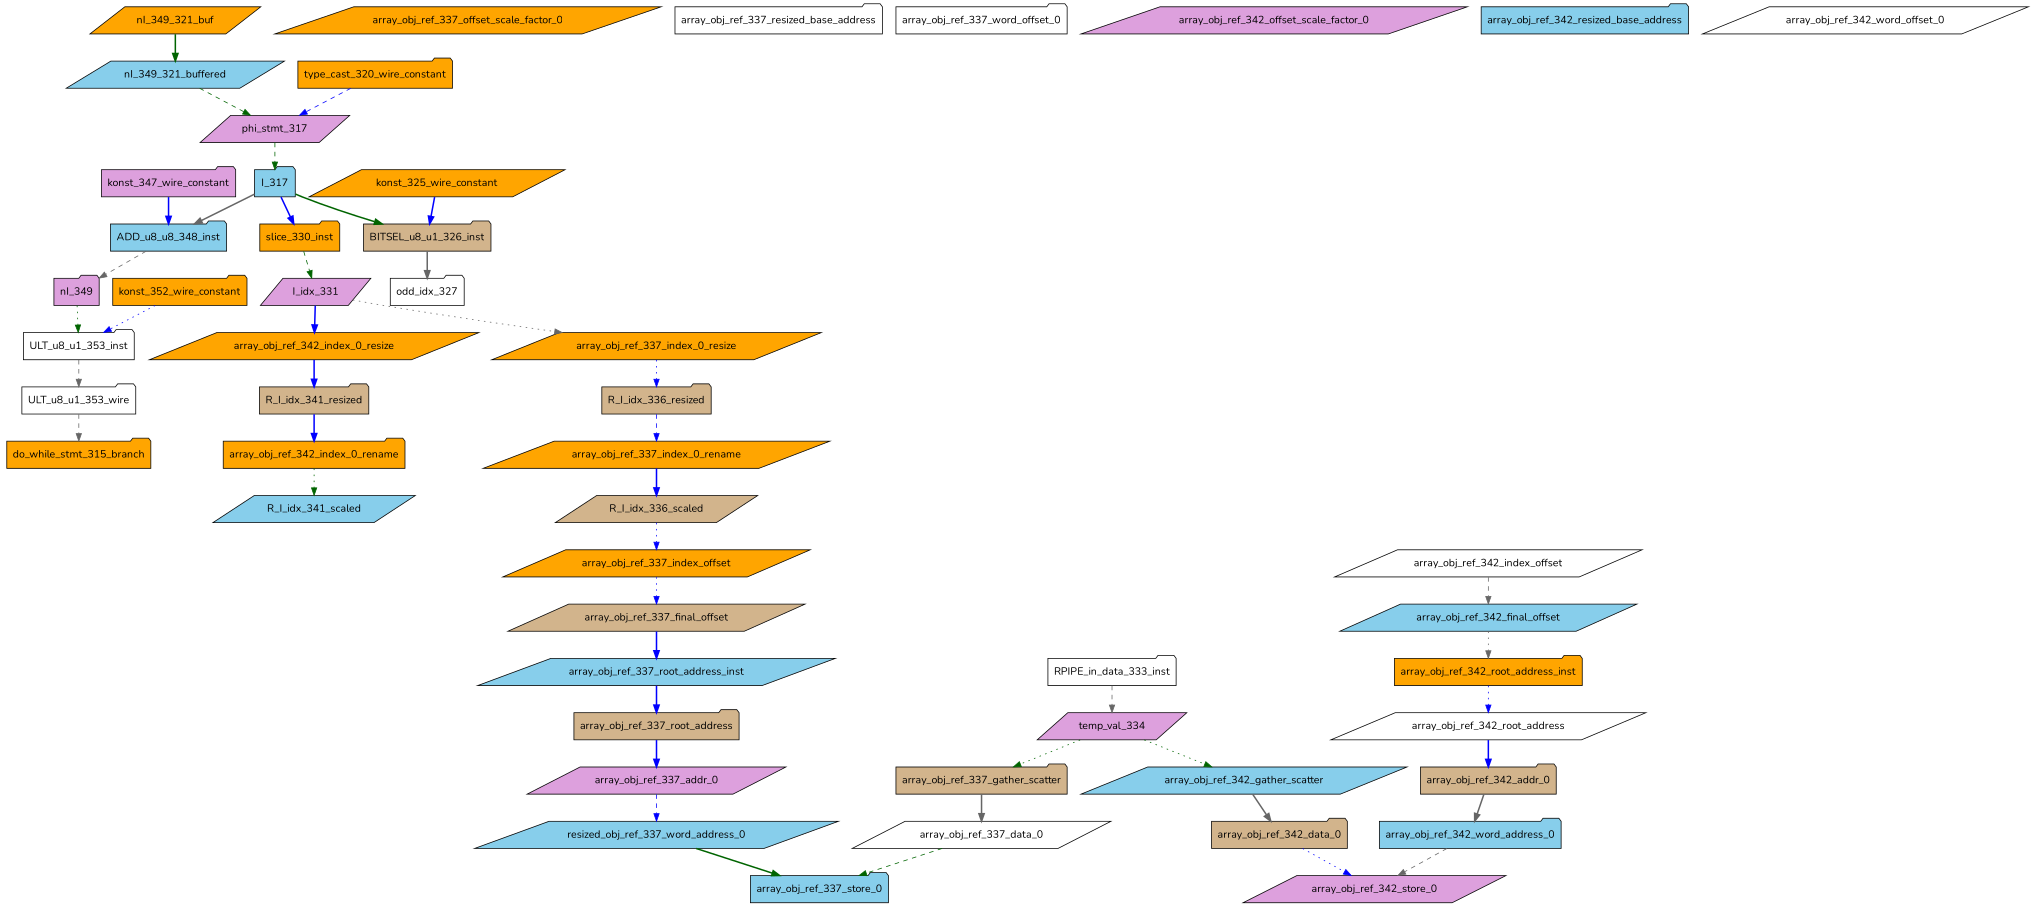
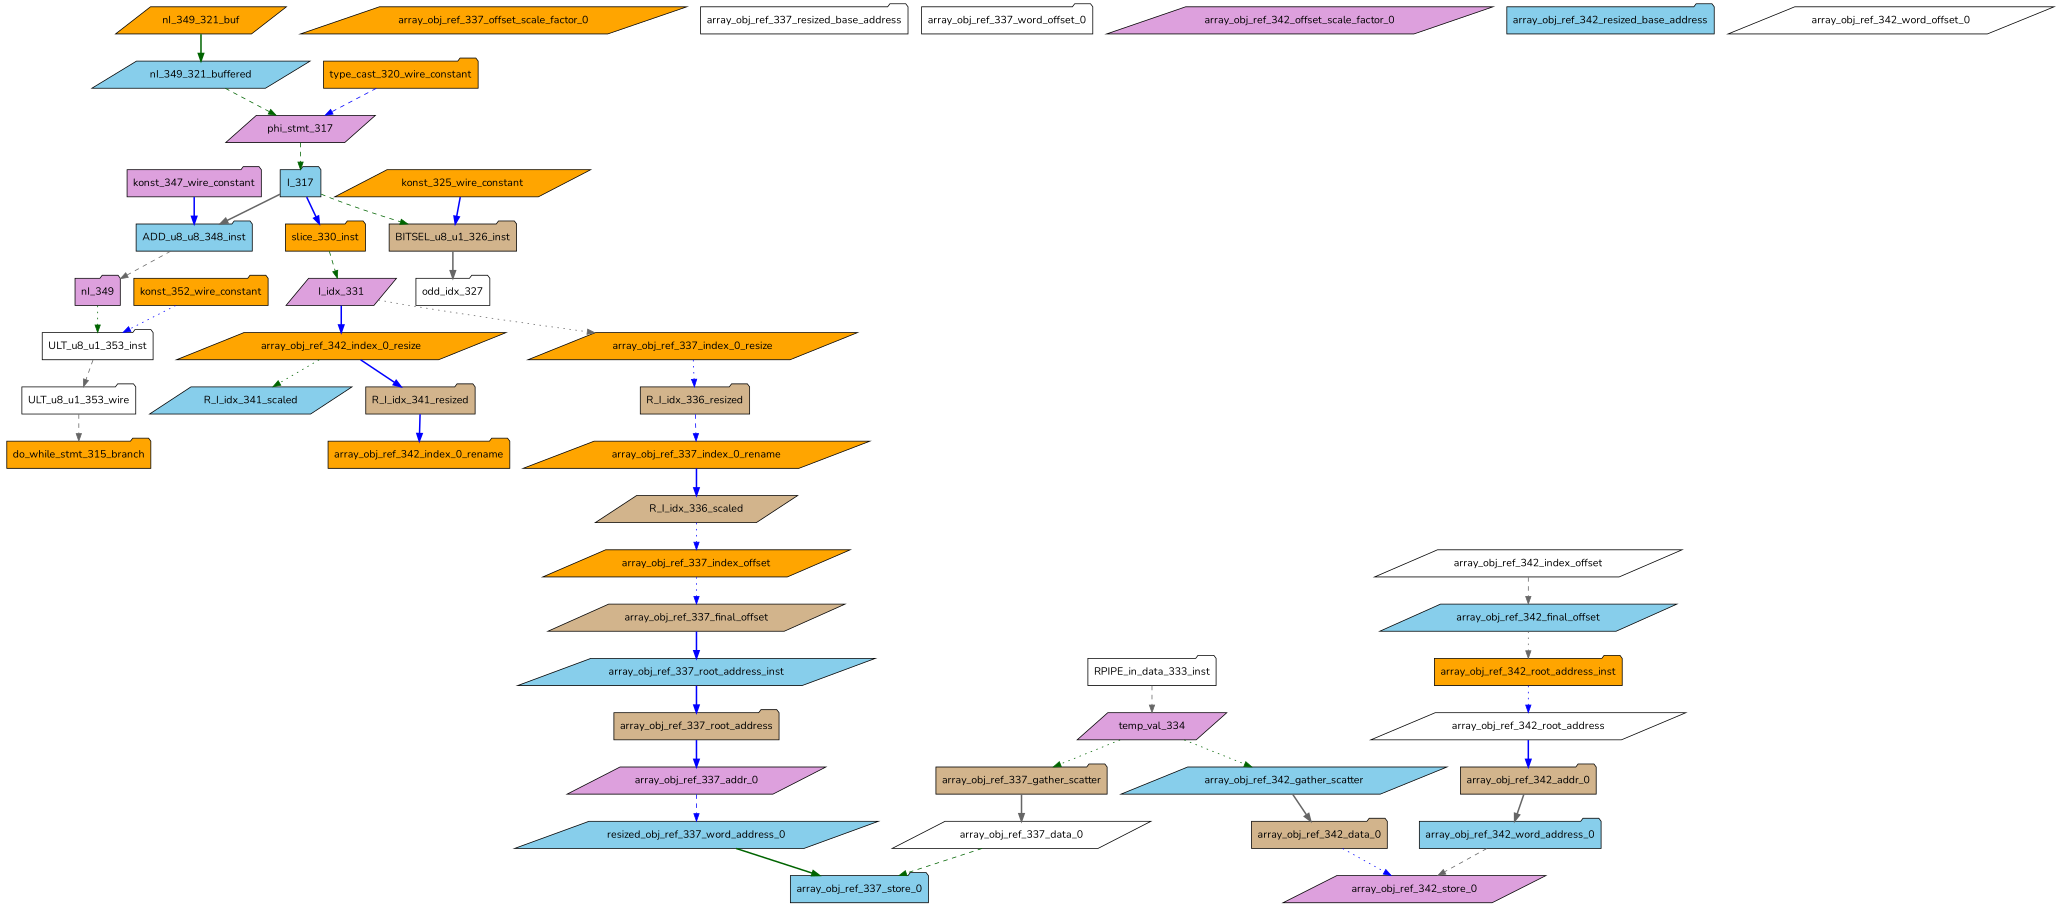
(335, 209) -> (360, 209)
(314, 478) -> (299, 371)
